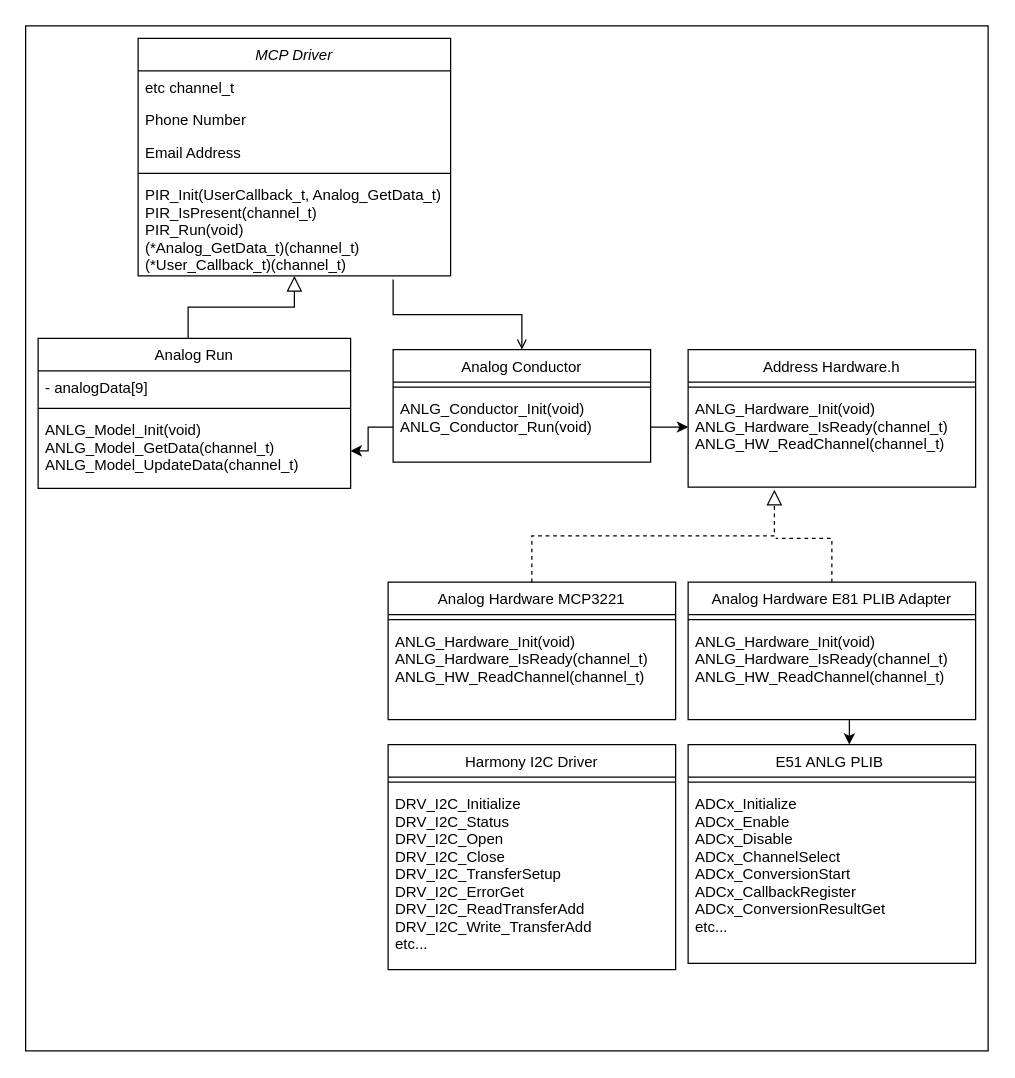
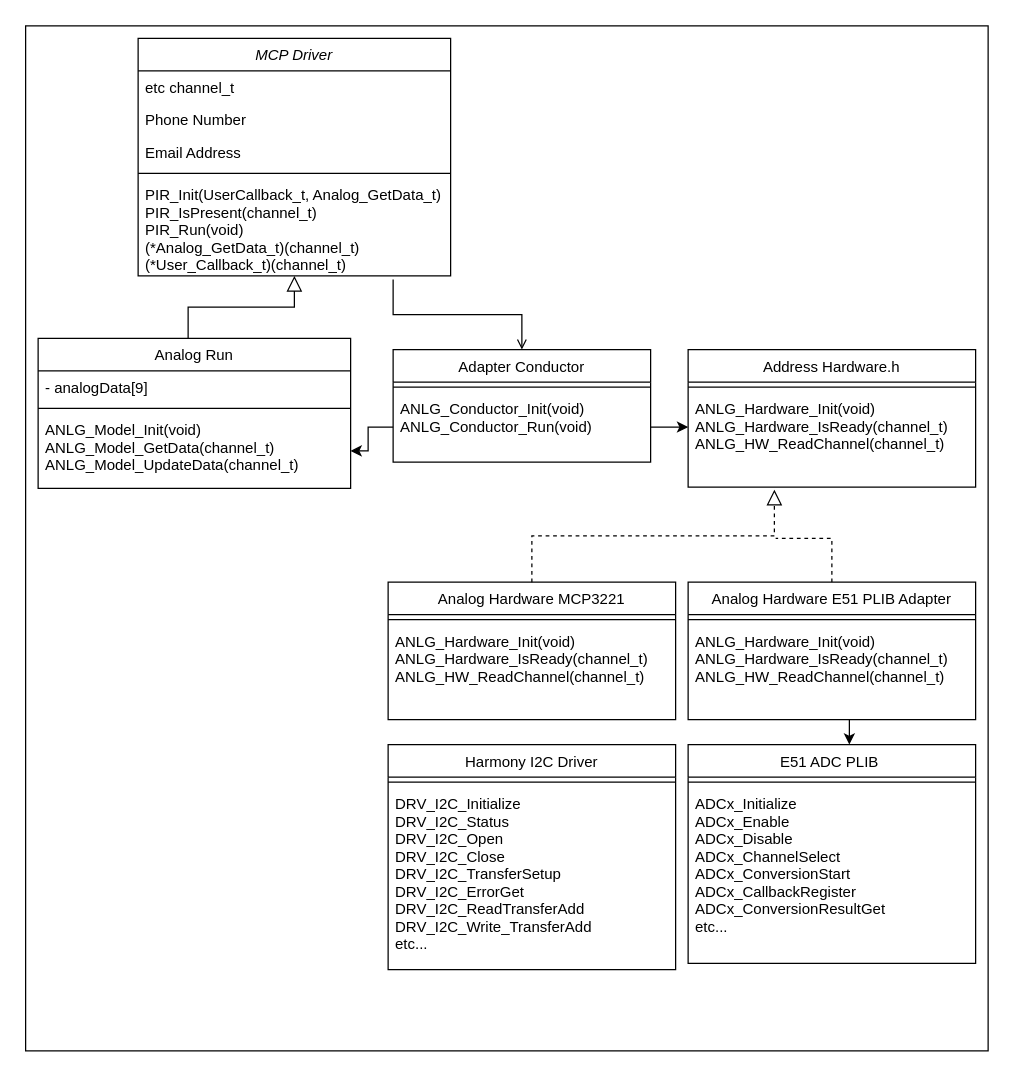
(521, 366) -> (521, 366)
(831, 599) -> (831, 599)
(831, 761) -> (831, 761)
